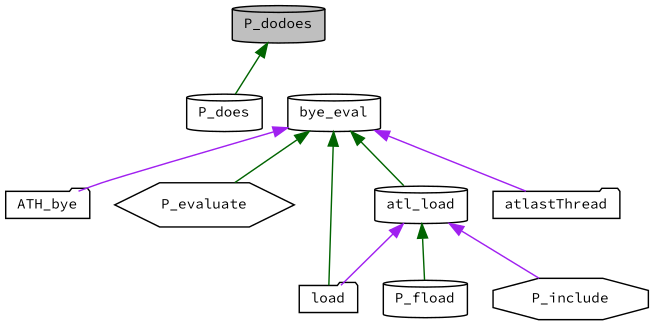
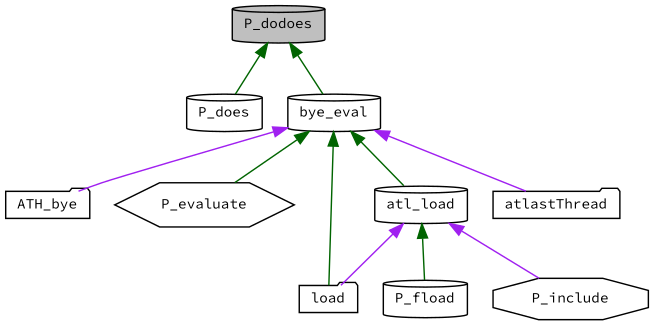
none -> (310, 75)
